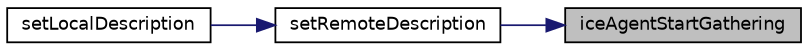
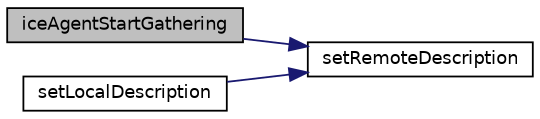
(523, 25) -> (266, 42)
